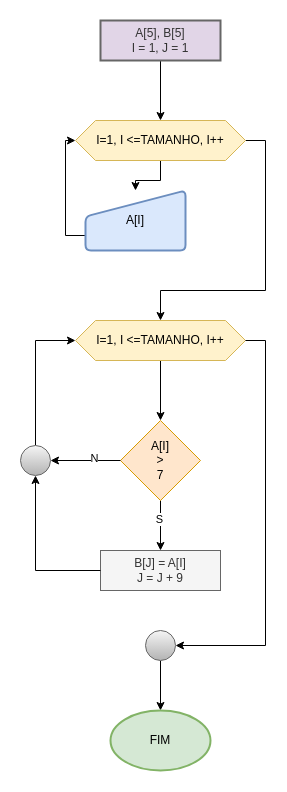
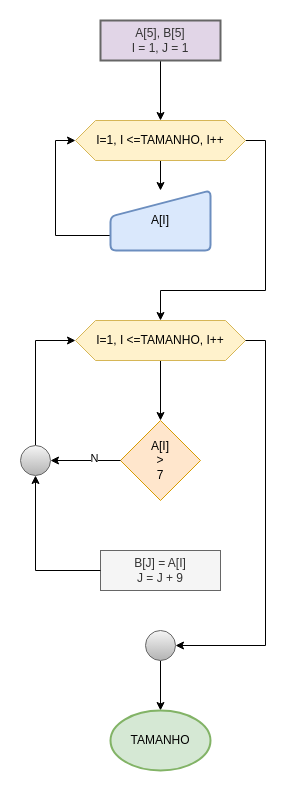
(136, 221) -> (161, 221)
(161, 522) -> none
(161, 741) -> (161, 741)
